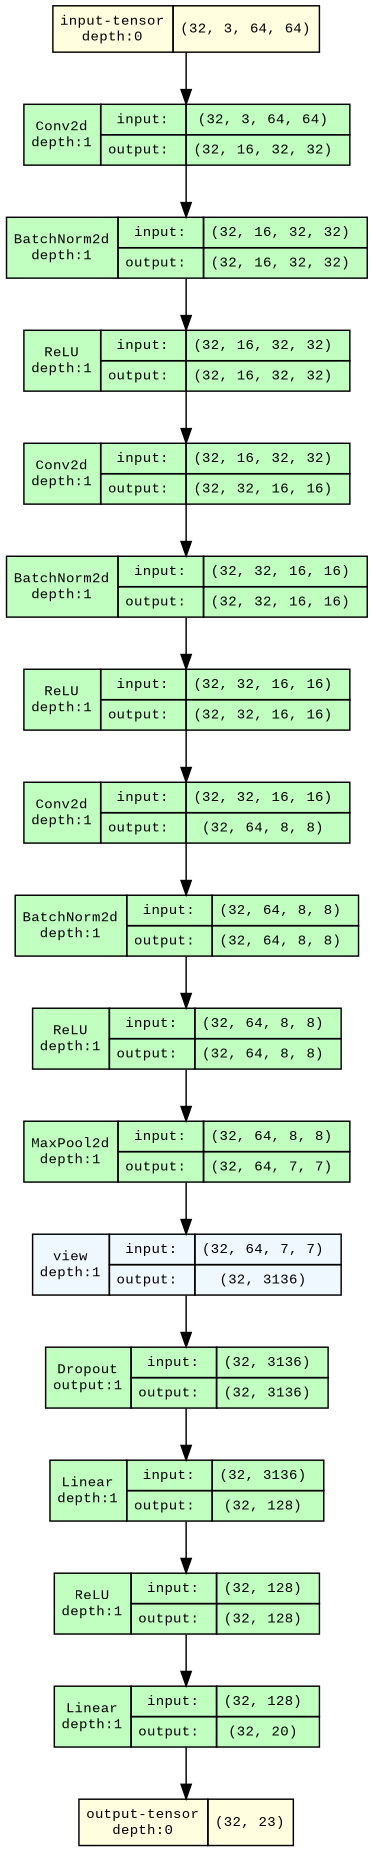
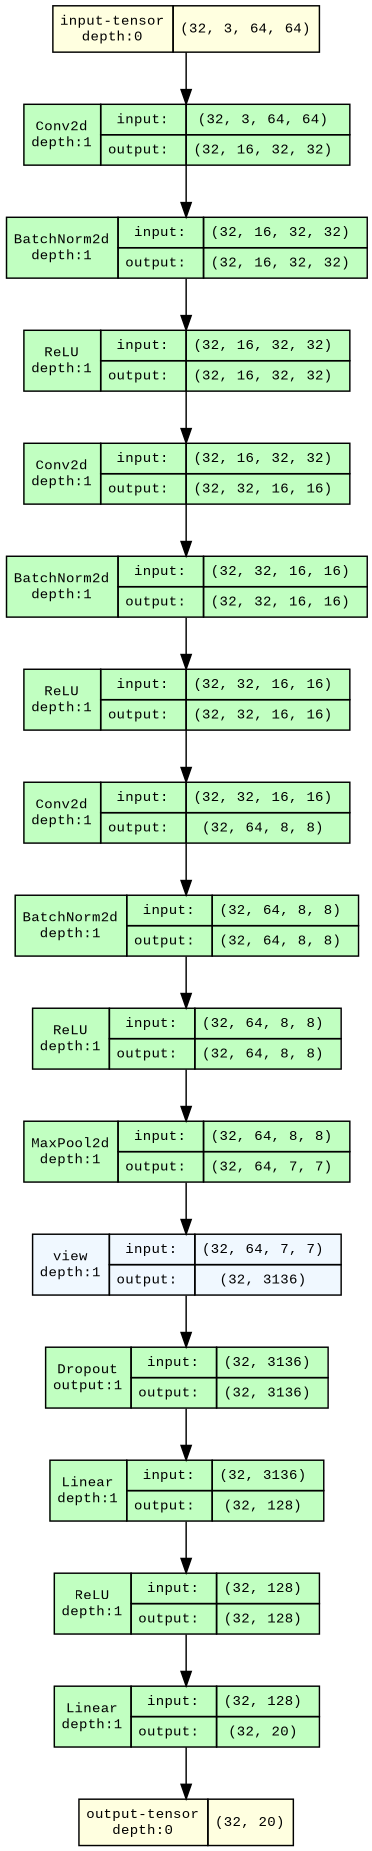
(251, 1822) -> (251, 1822)
